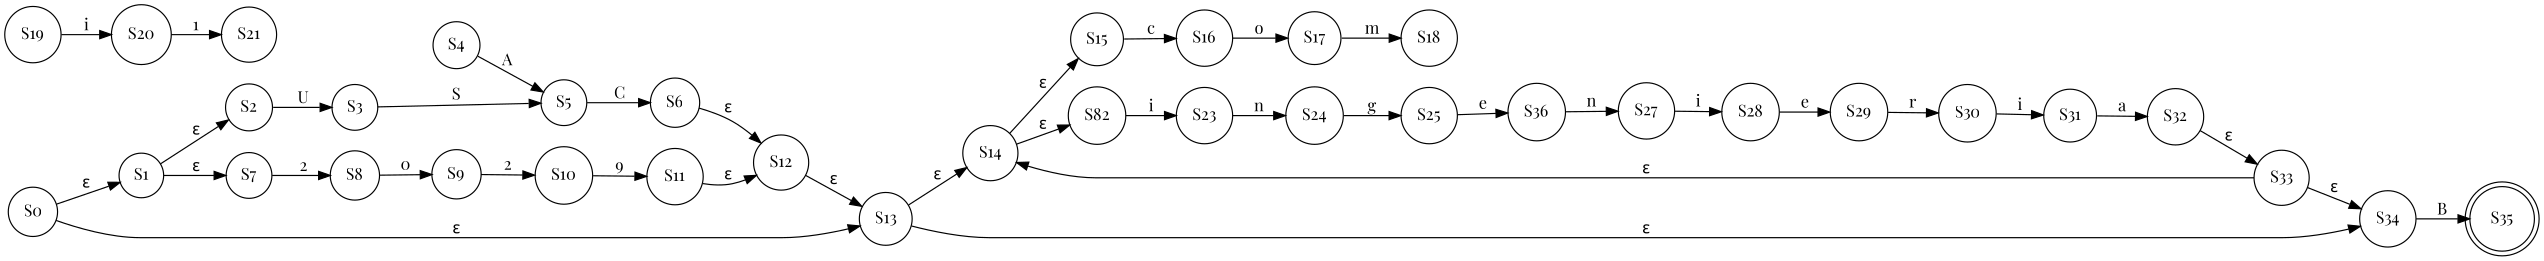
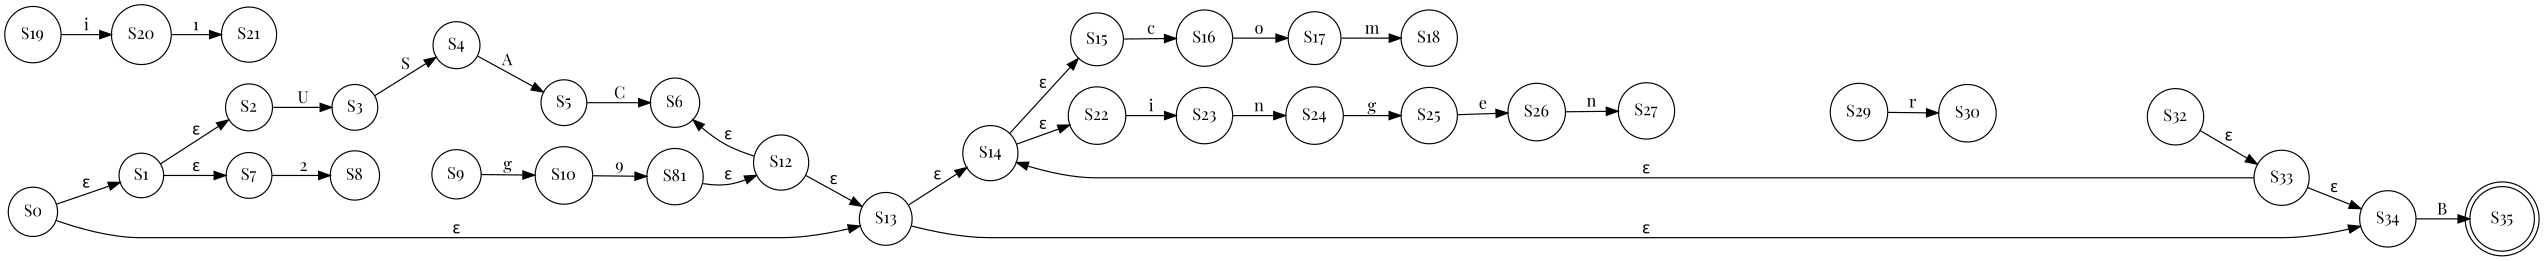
(453, 105) -> (400, 80)
(1537, 112) -> (1537, 112)
(1751, 112) -> none
(1097, 116) -> (1097, 116)
(2070, 116) -> none
(727, 119) -> (726, 145)
(508, 165) -> (508, 165)
(400, 175) -> none
(675, 177) -> (675, 177)
